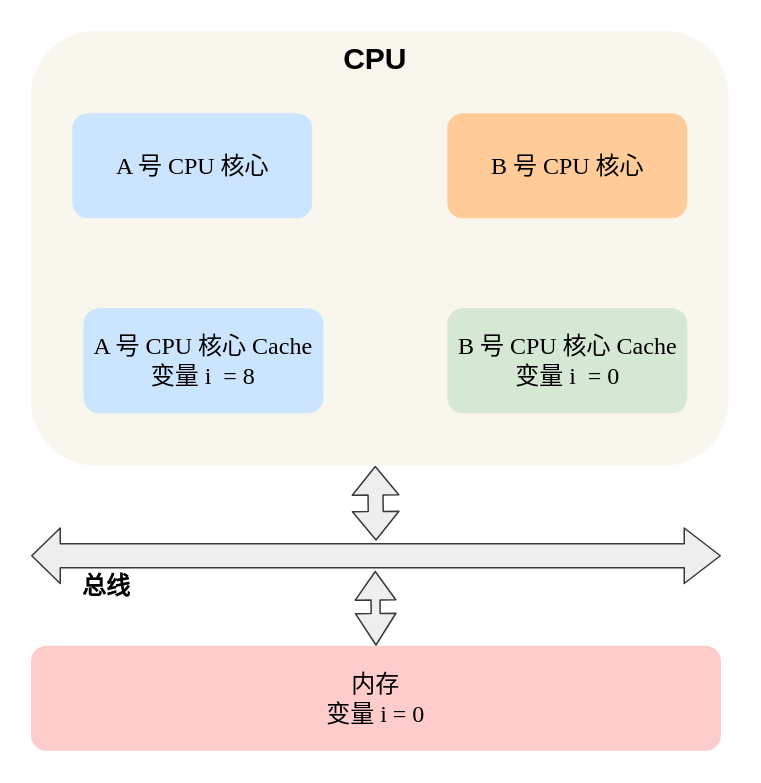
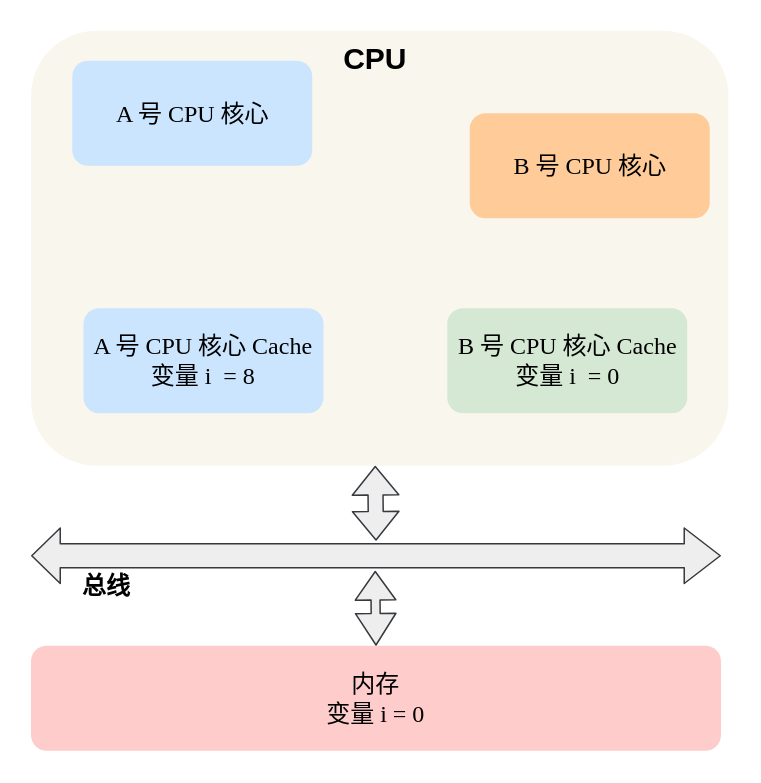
(192, 166) -> (192, 113)
(567, 166) -> (590, 166)
